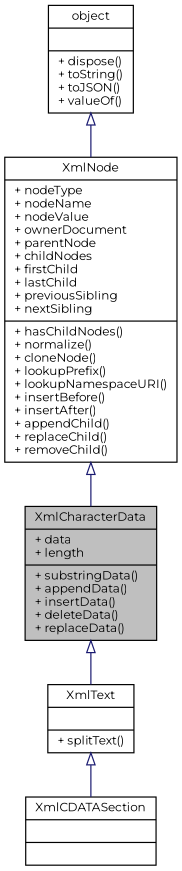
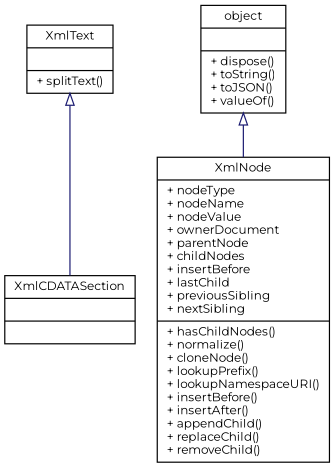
(47, 270) -> (209, 270)
(91, 573) -> none
